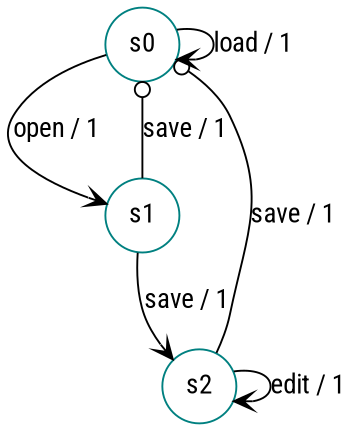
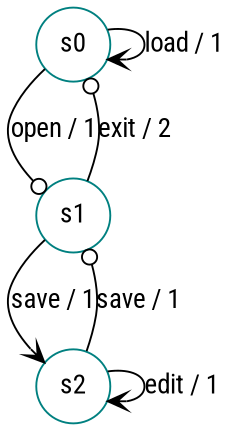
(11, 122) -> (9, 123)
(185, 130) -> (135, 130)
(251, 204) -> (97, 308)
